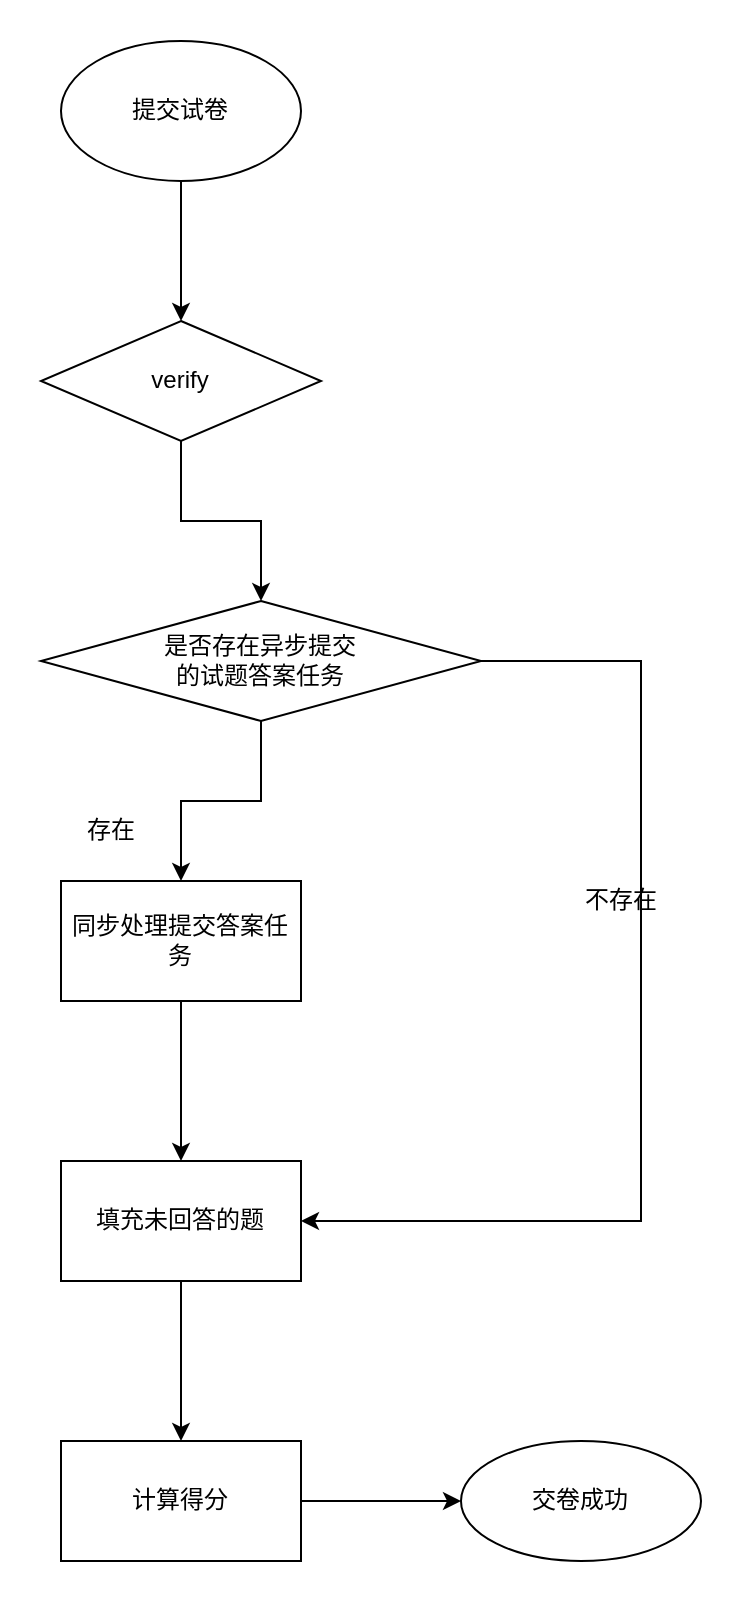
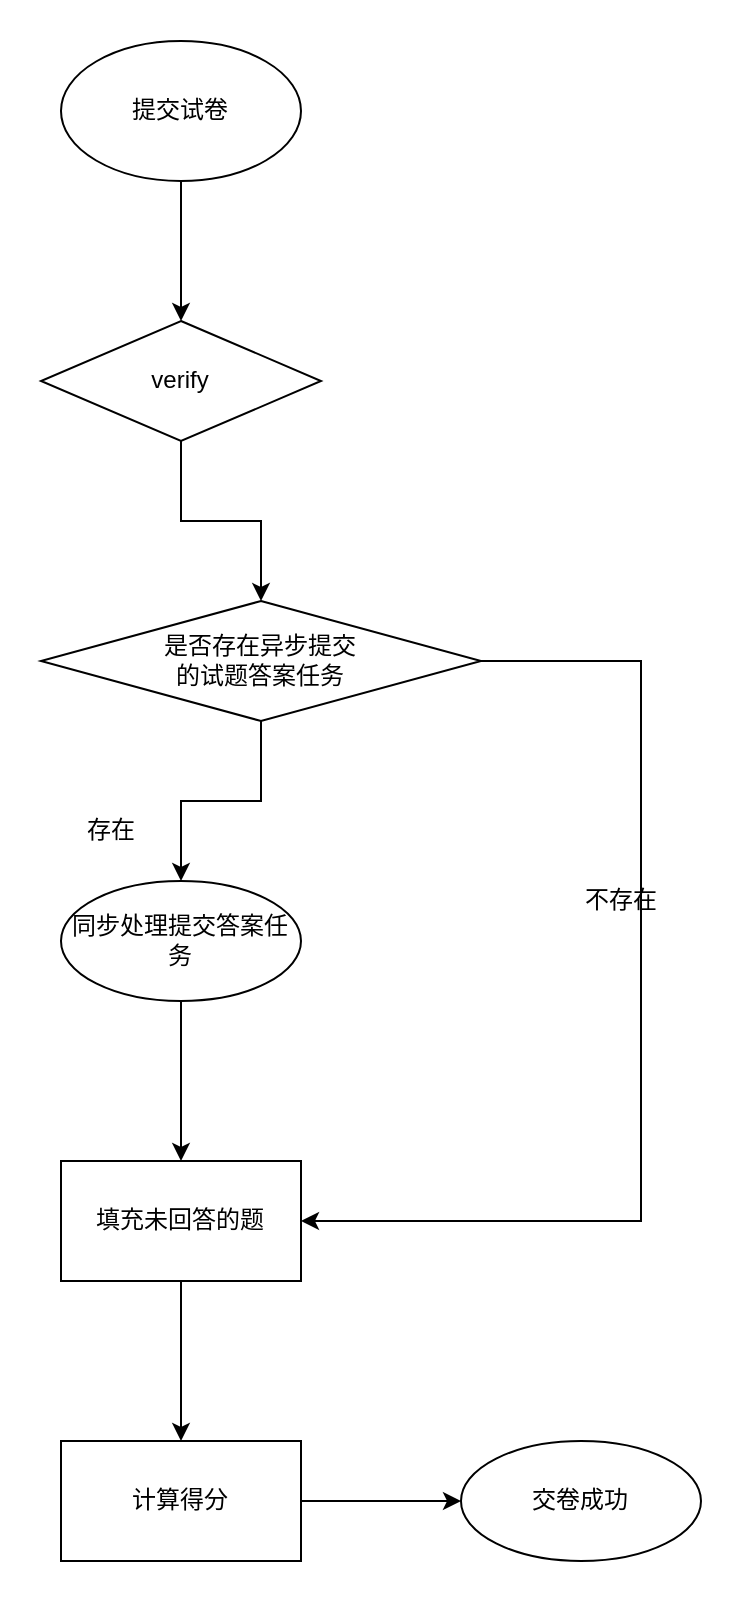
(181, 941) -> (181, 941)
